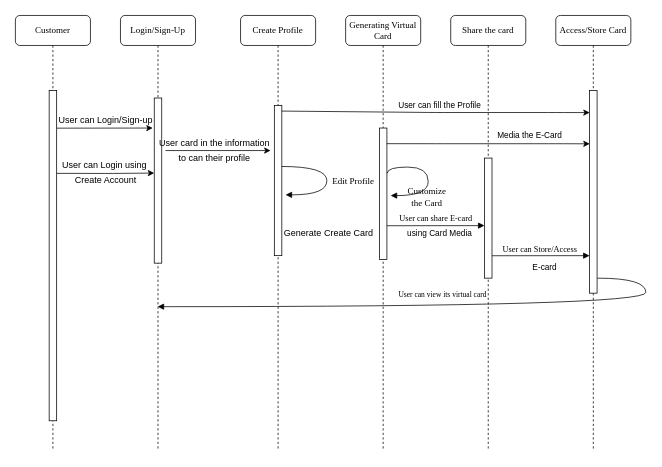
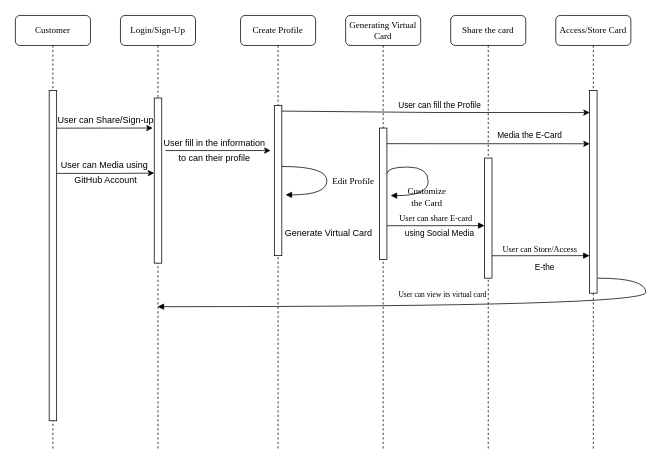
(106, 120) -> (106, 120)
(215, 143) -> (215, 143)
(106, 165) -> (106, 165)
(106, 180) -> (106, 180)
(329, 233) -> (329, 233)
(440, 233) -> (440, 233)
(545, 267) -> (545, 267)
